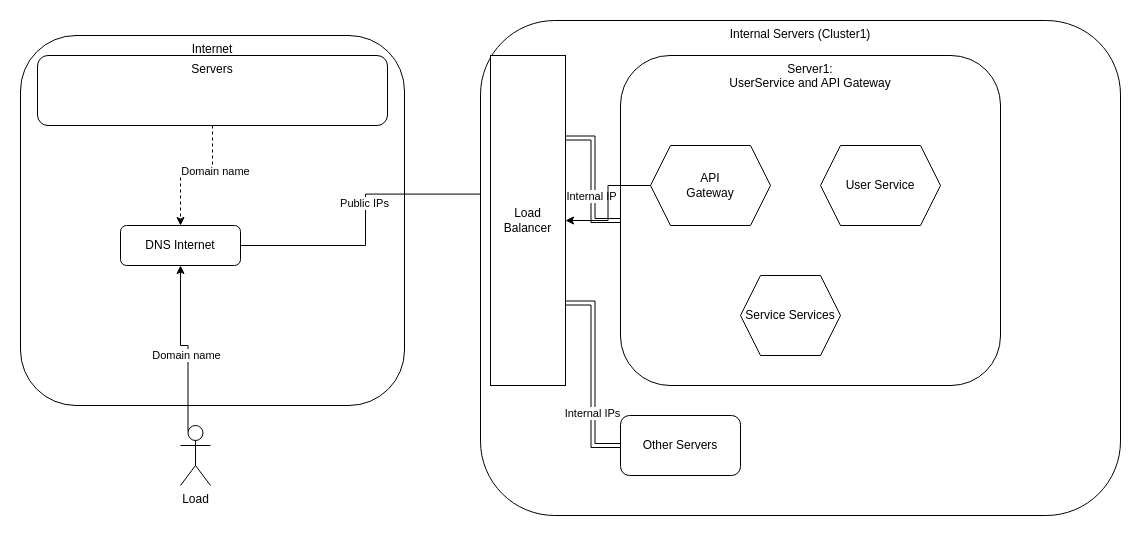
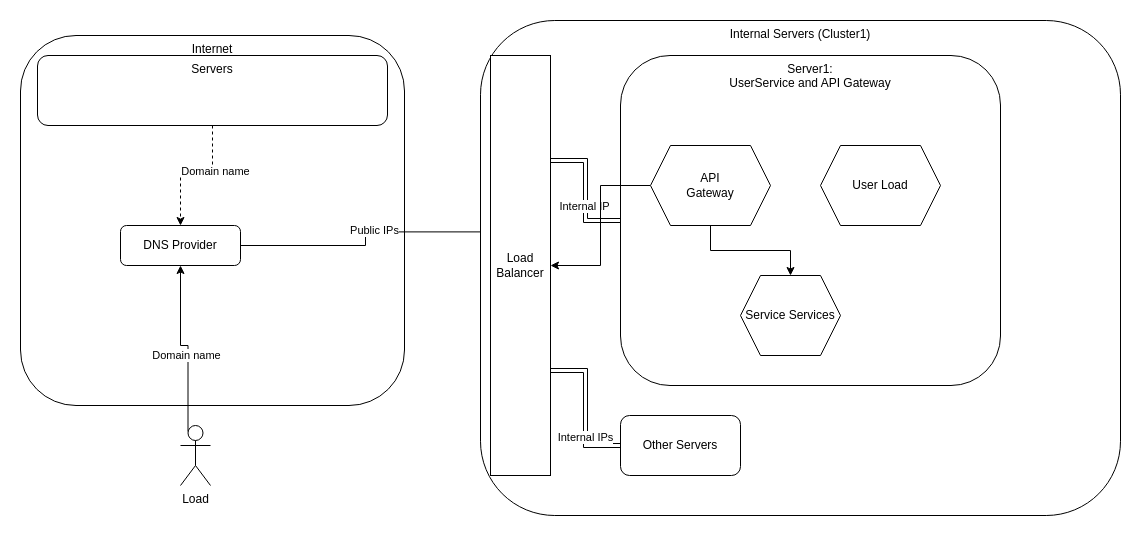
(881, 186) -> (881, 186)
(528, 221) -> (521, 266)
(181, 246) -> (181, 246)
none -> (747, 251)
